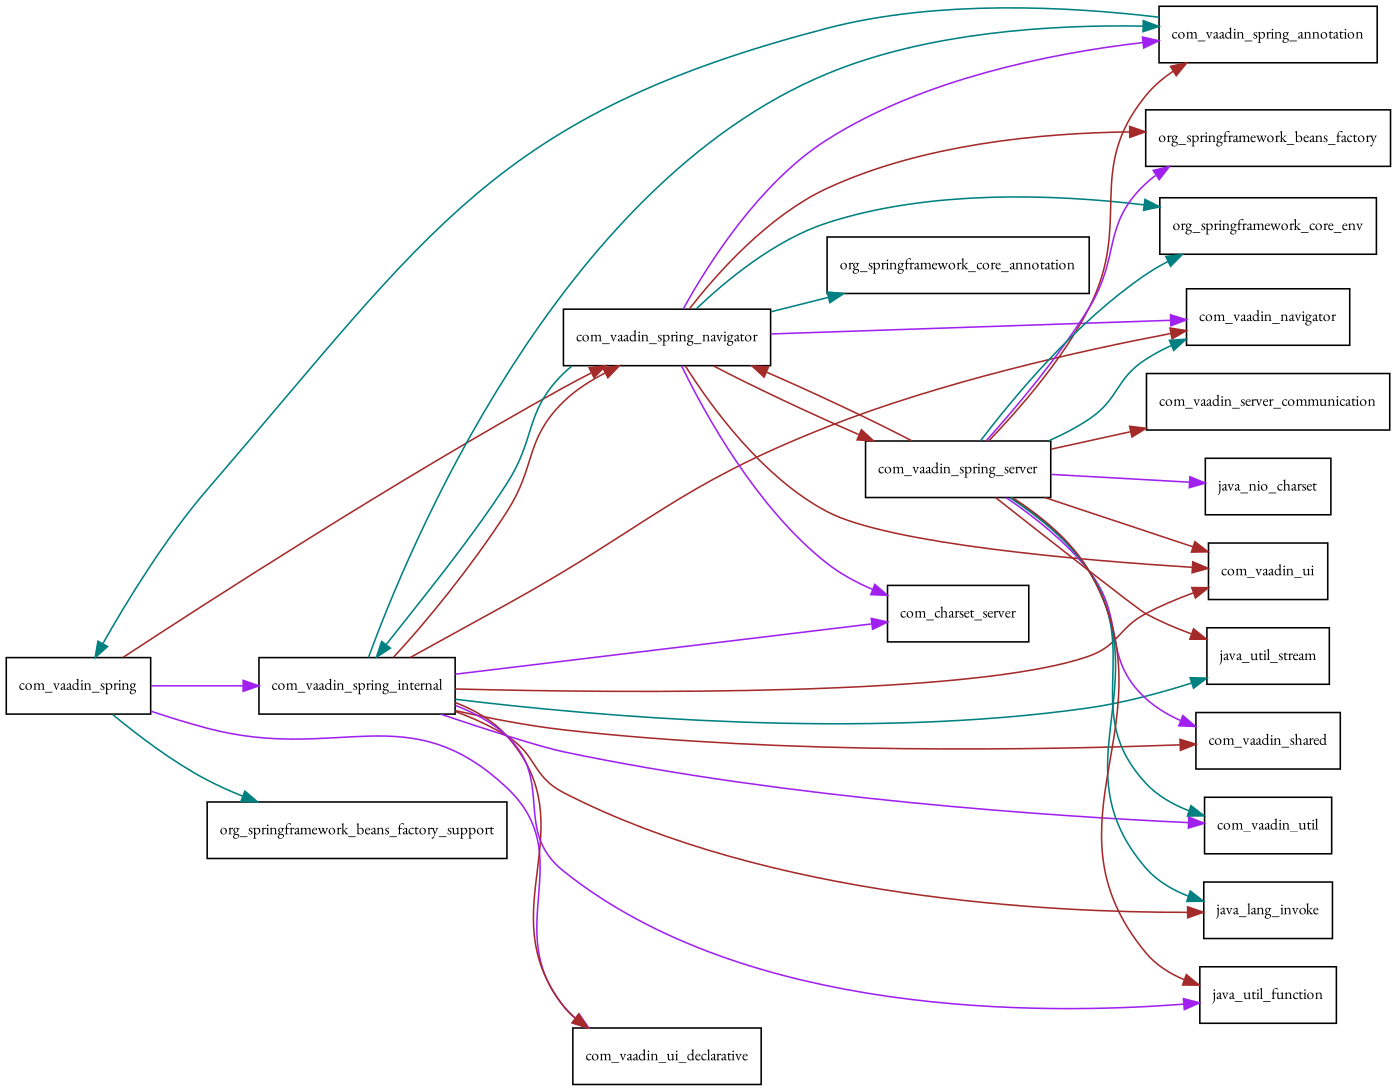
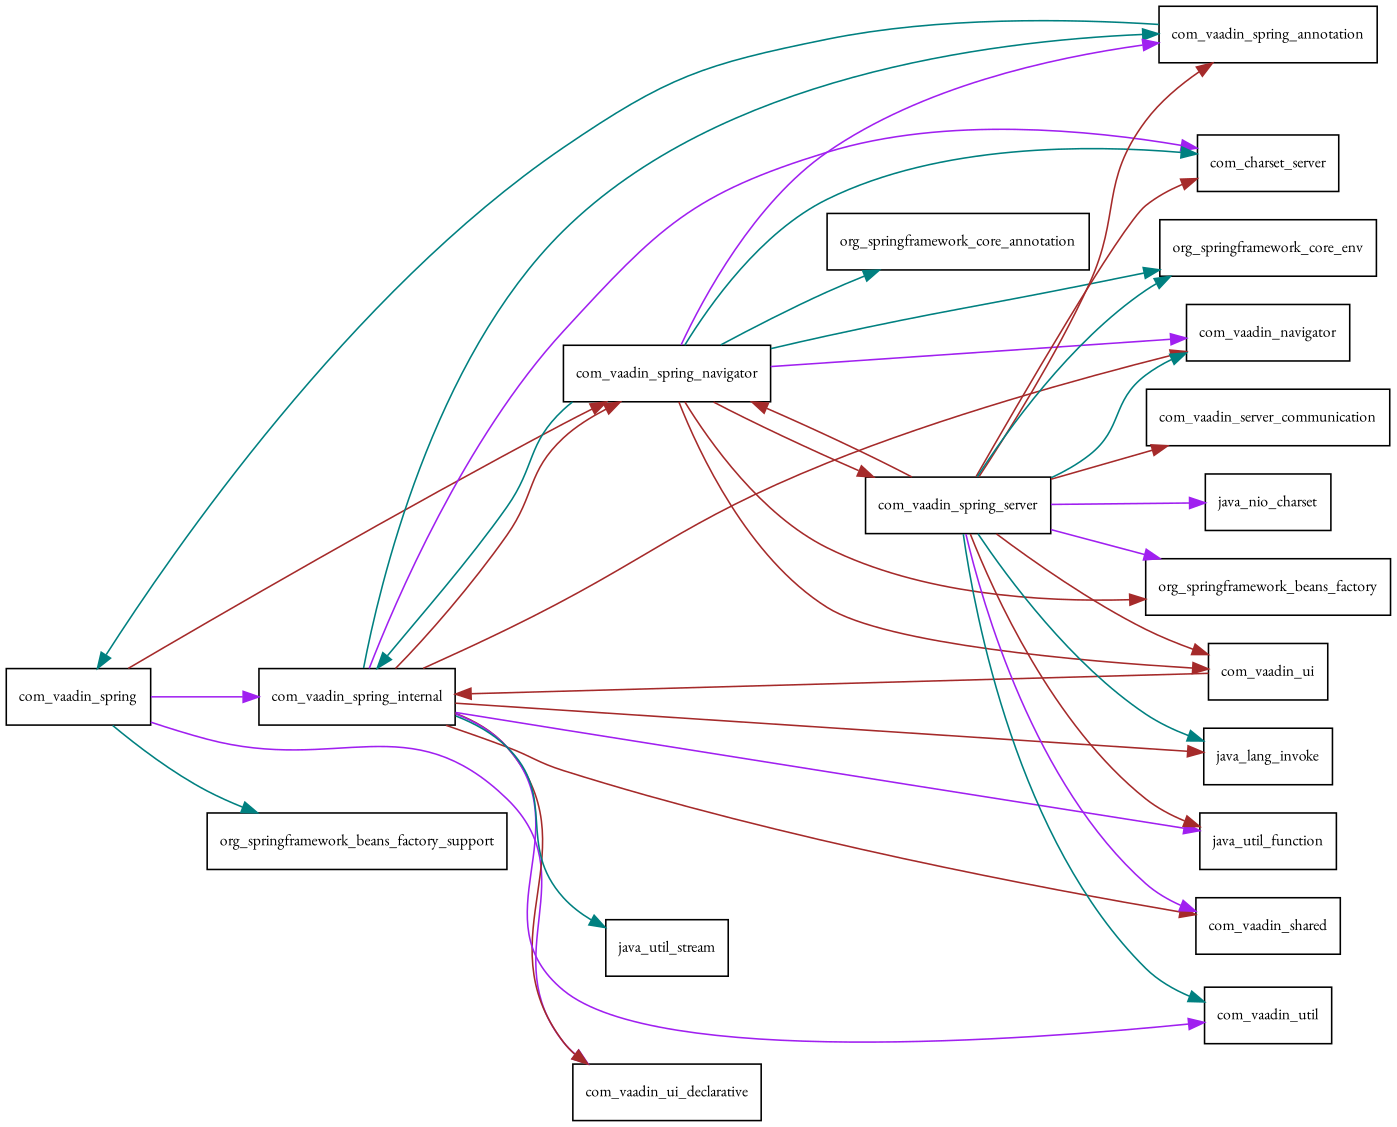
(760, 494) -> (900, 173)
(1114, 590) -> (1111, 251)
(835, 688) -> (840, 684)
